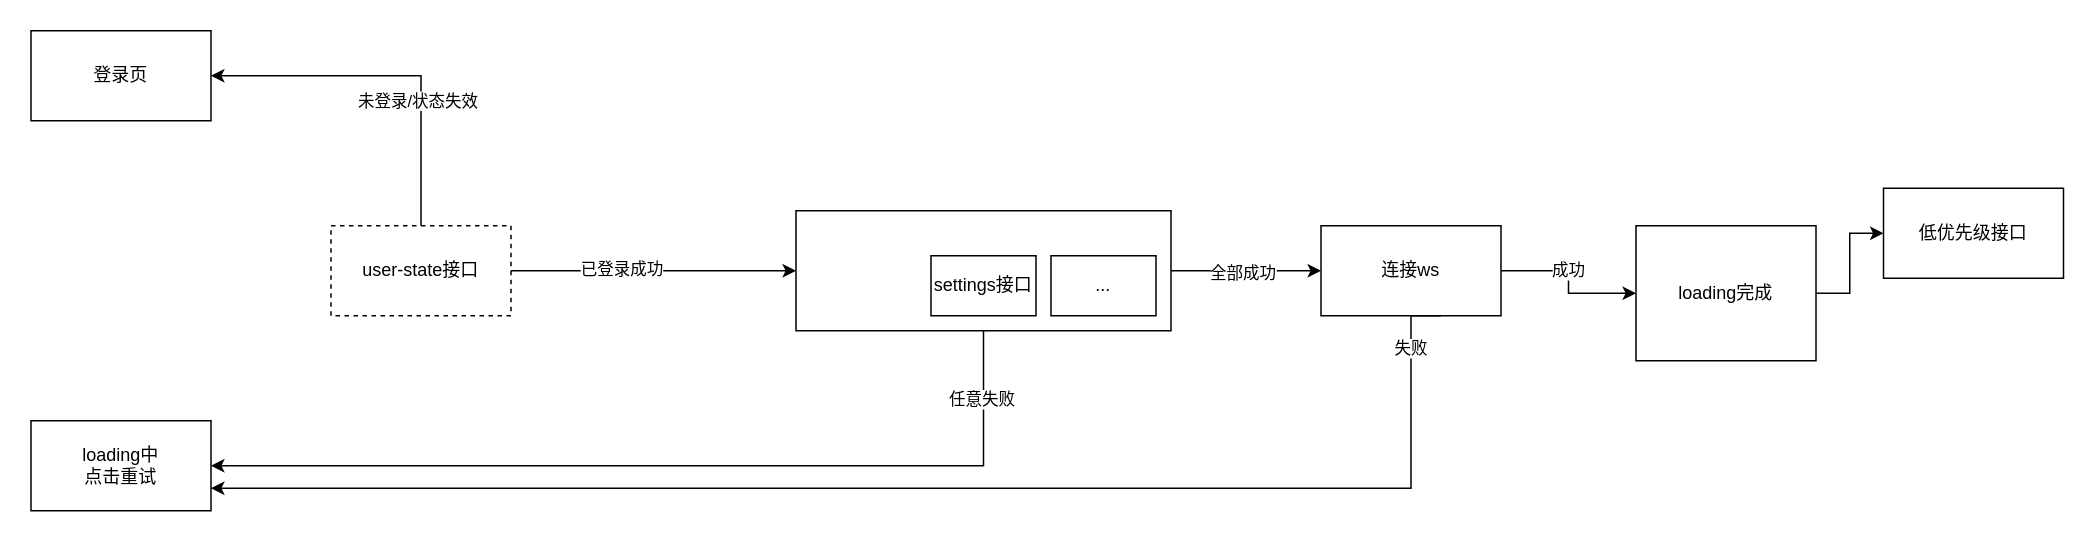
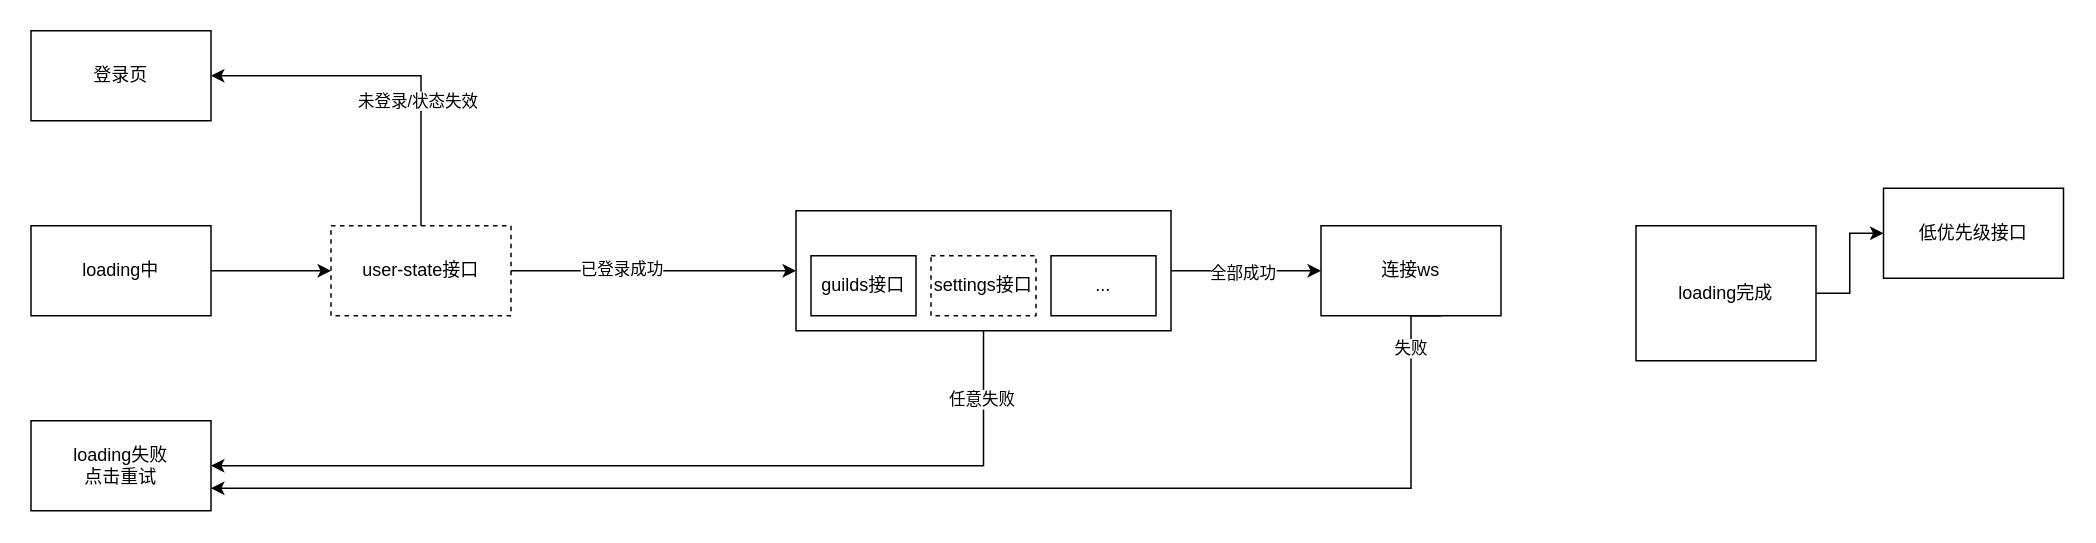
none -> (121, 271)
none -> (266, 271)
(1568, 277) -> none
none -> (863, 286)
(983, 286) -> (983, 286)
(121, 466) -> (121, 466)
